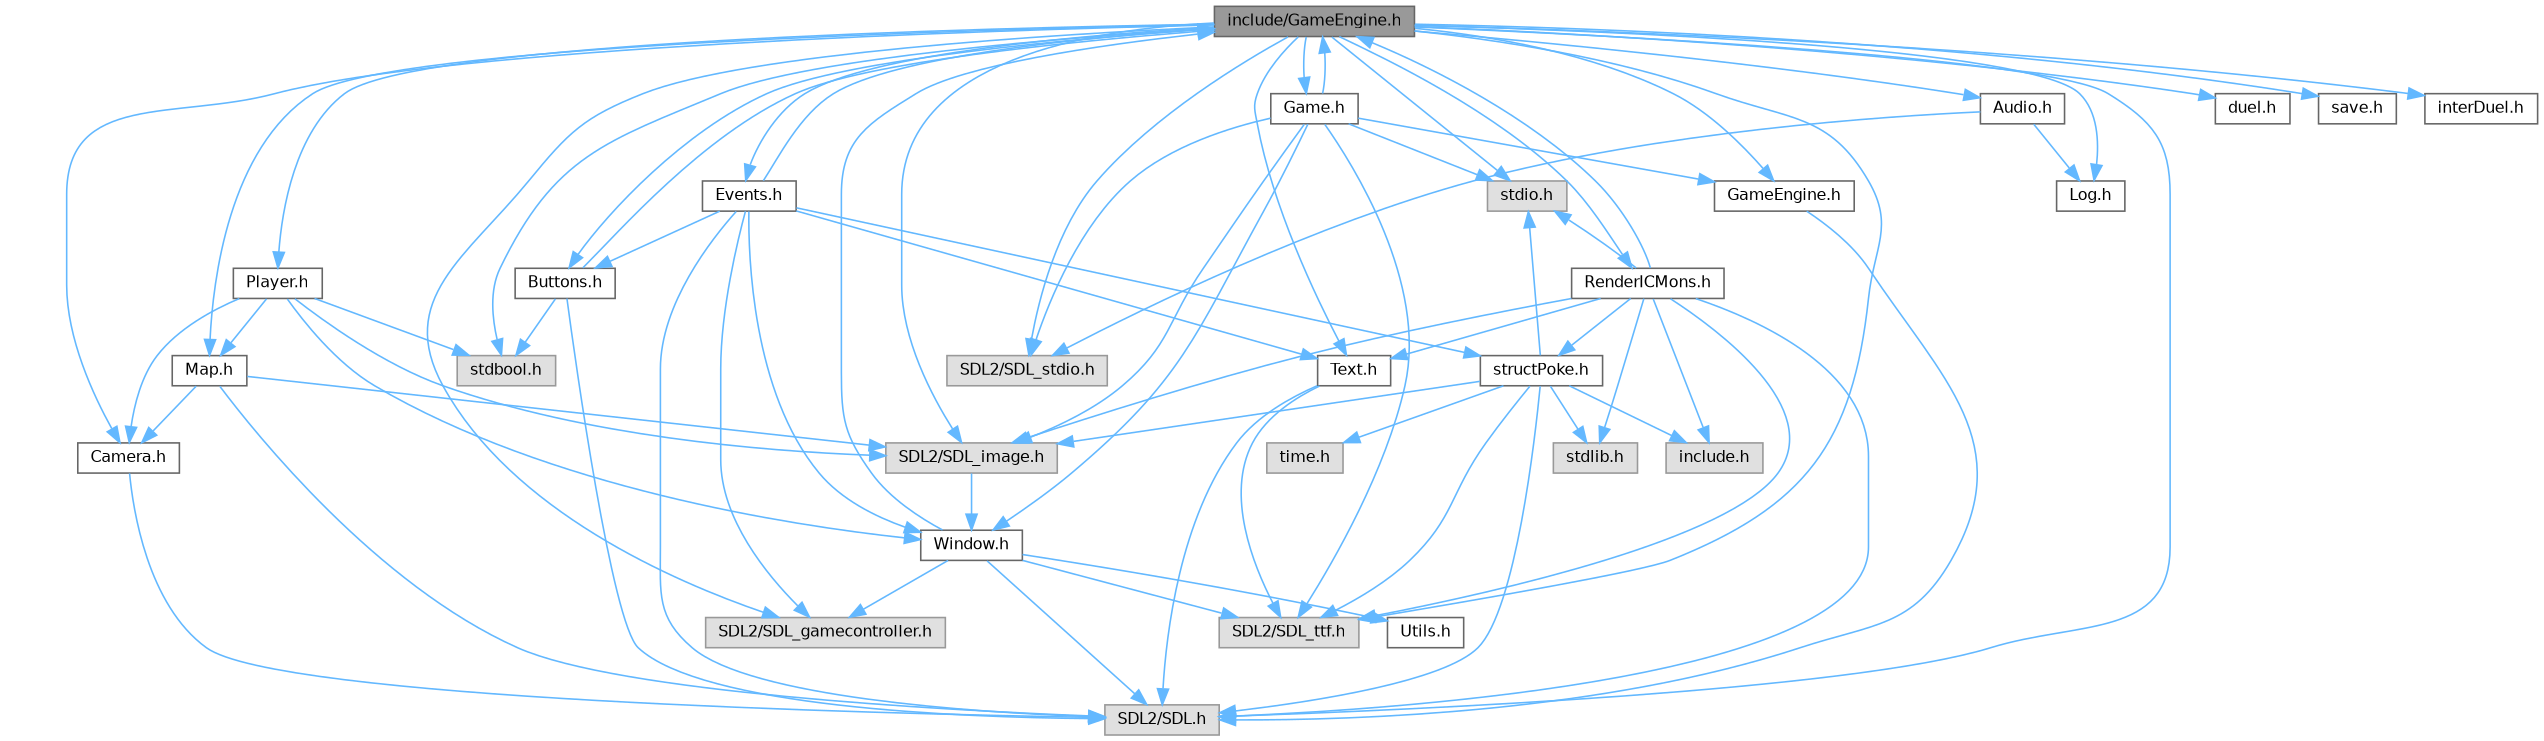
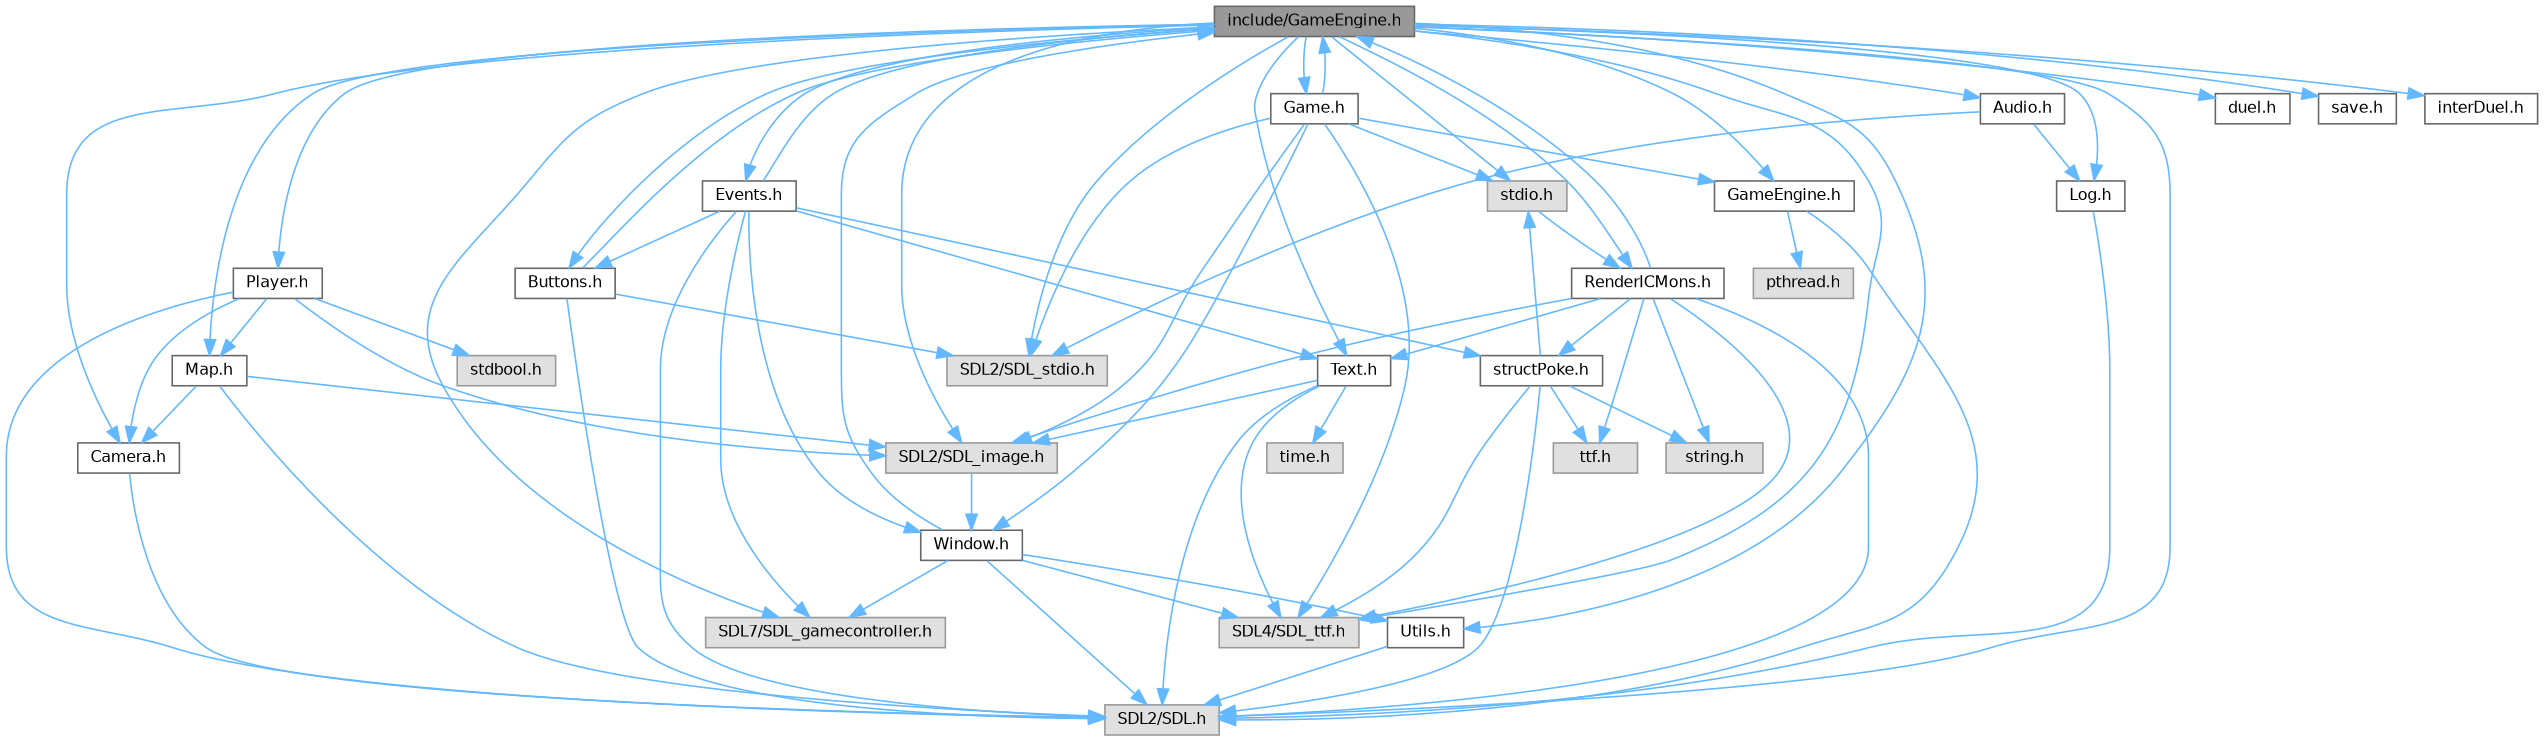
(786, 75) -> (1923, 275)
(1603, 243) -> (1572, 236)
none -> (1803, 283)
(540, 321) -> (776, 323)
(1307, 407) -> (1183, 410)
(1431, 411) -> (1334, 407)
(1595, 458) -> (1595, 458)
(1714, 458) -> (1714, 458)
(572, 470) -> (177, 649)
(826, 633) -> (826, 633)
(1289, 633) -> (1289, 633)
none -> (1864, 649)
none -> (1304, 673)
